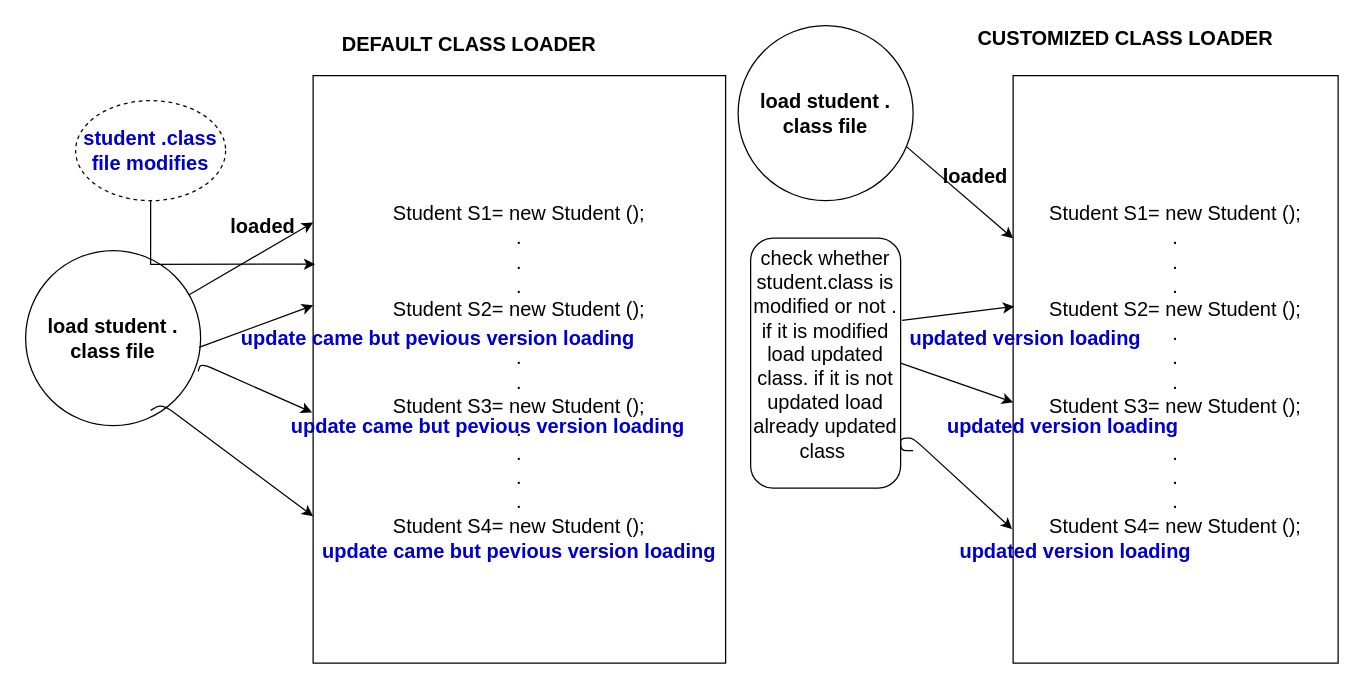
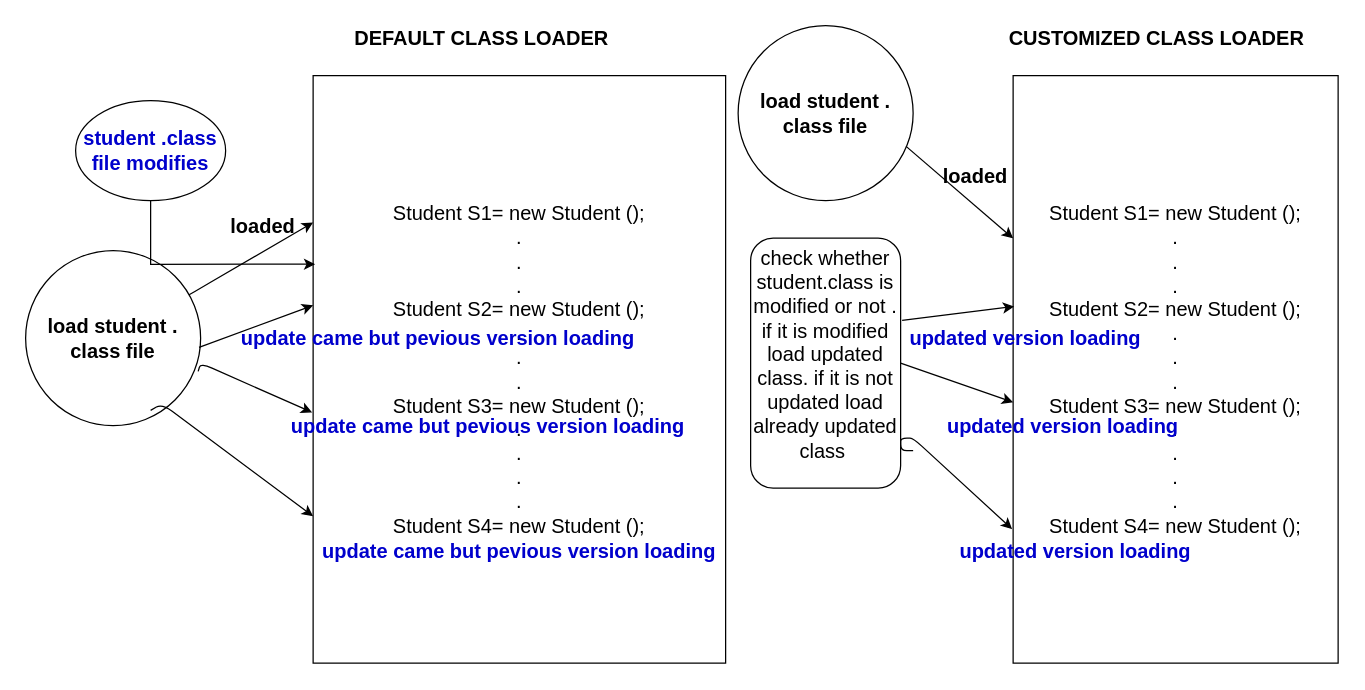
(1126, 38) -> (1157, 38)
(469, 44) -> (482, 38)
(151, 151) -> (151, 151)
